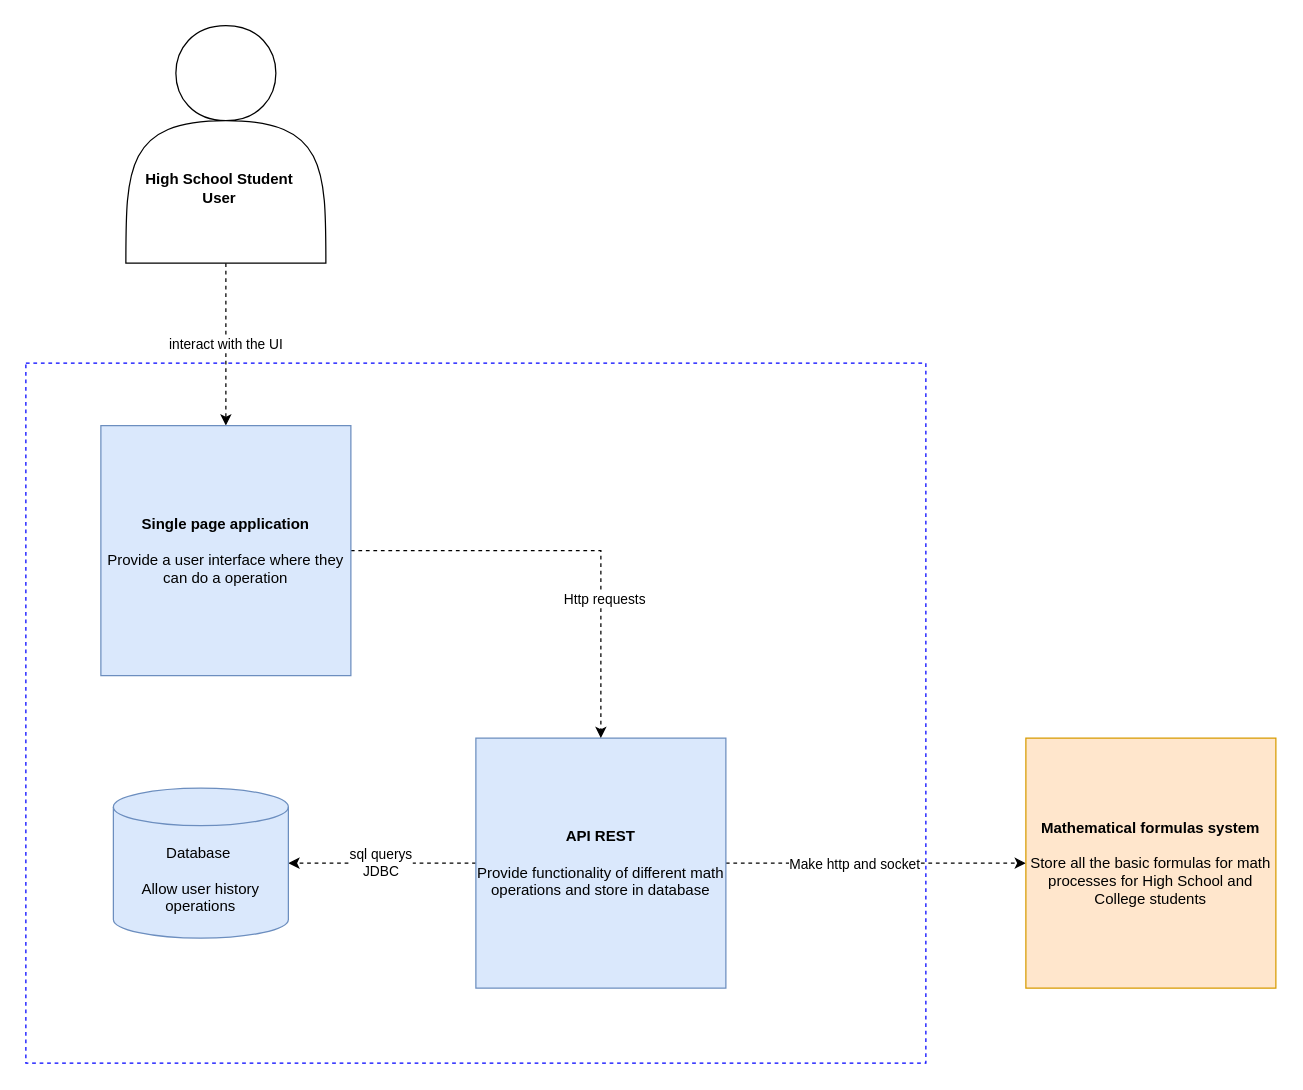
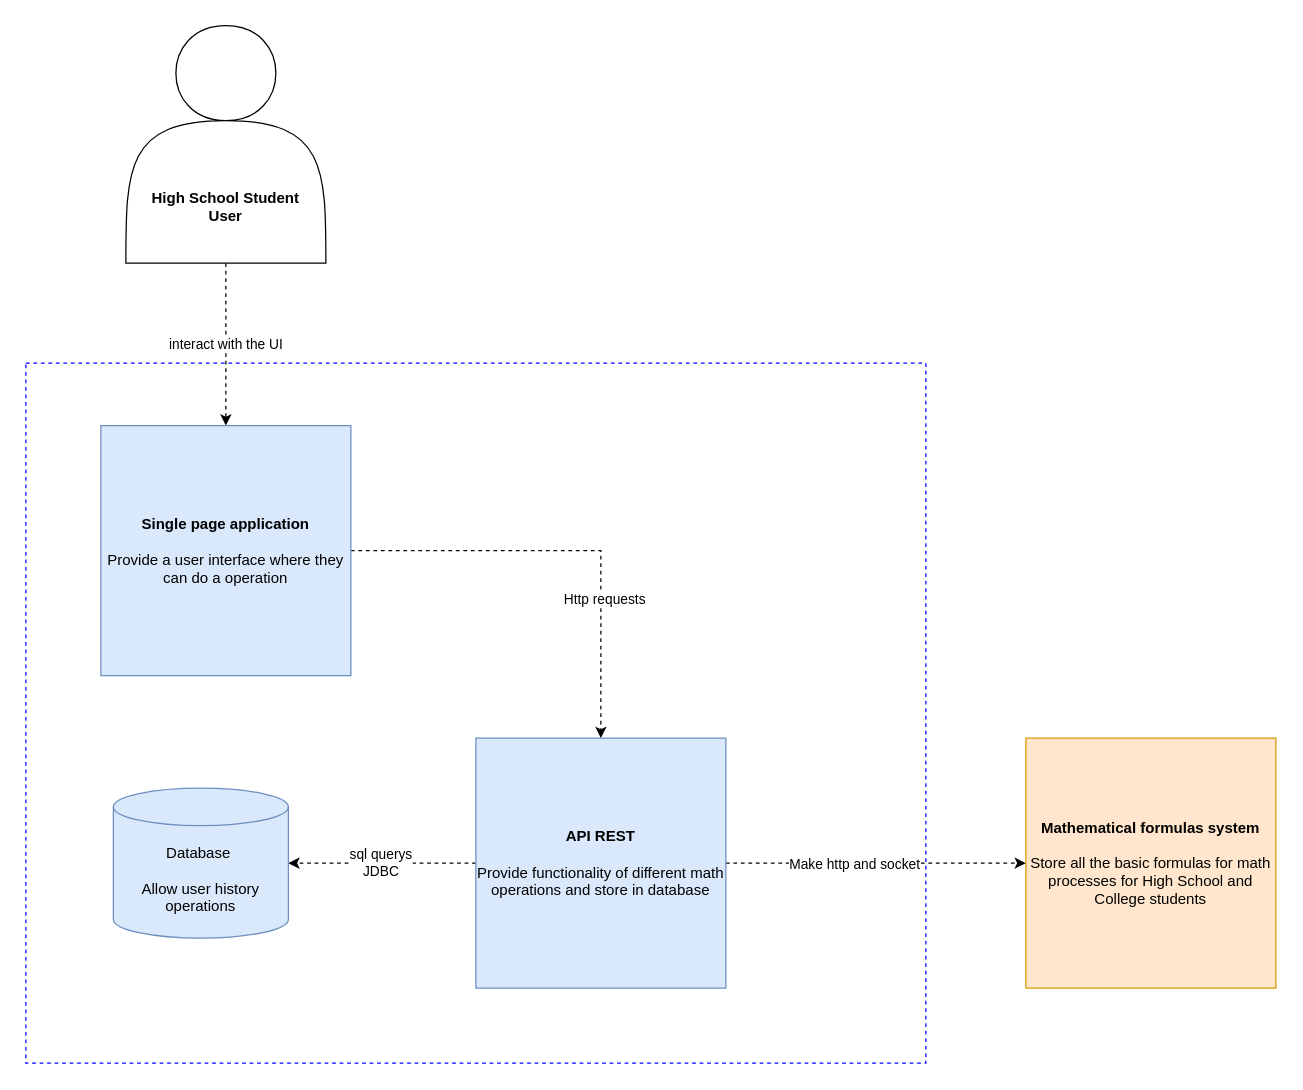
(219, 188) -> (226, 207)
